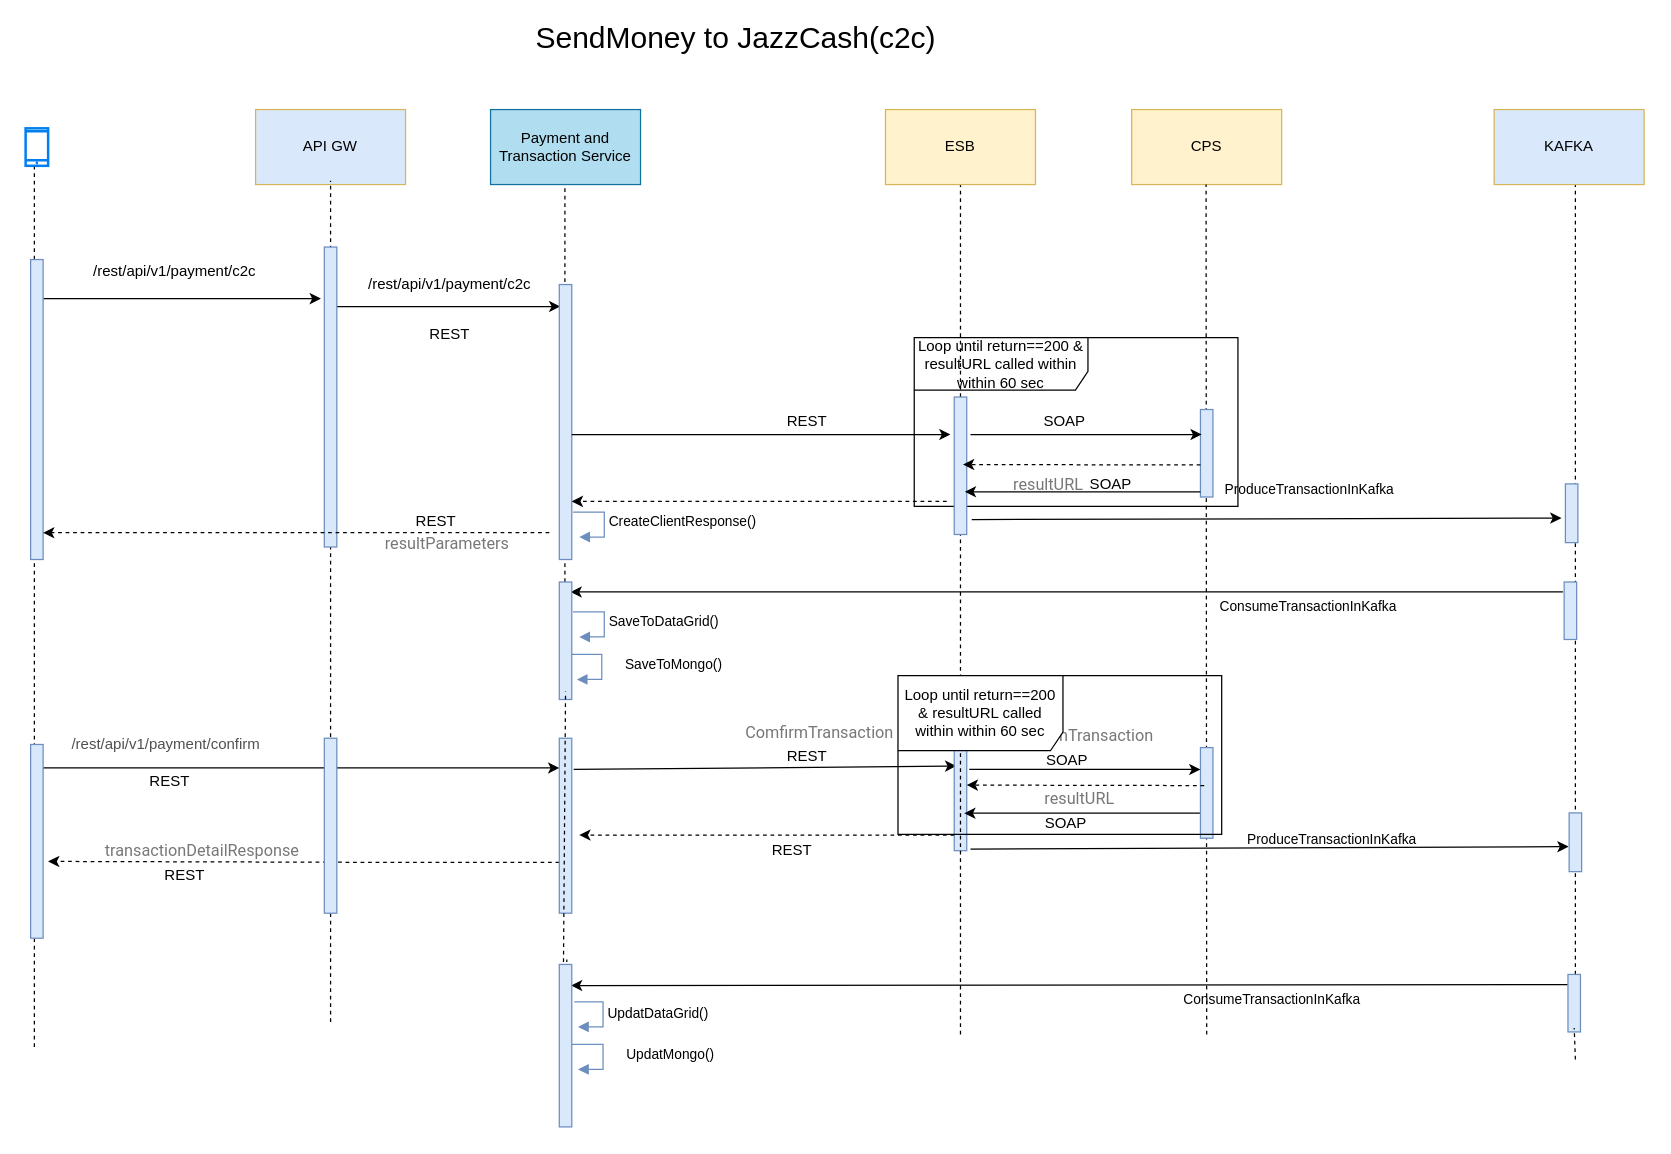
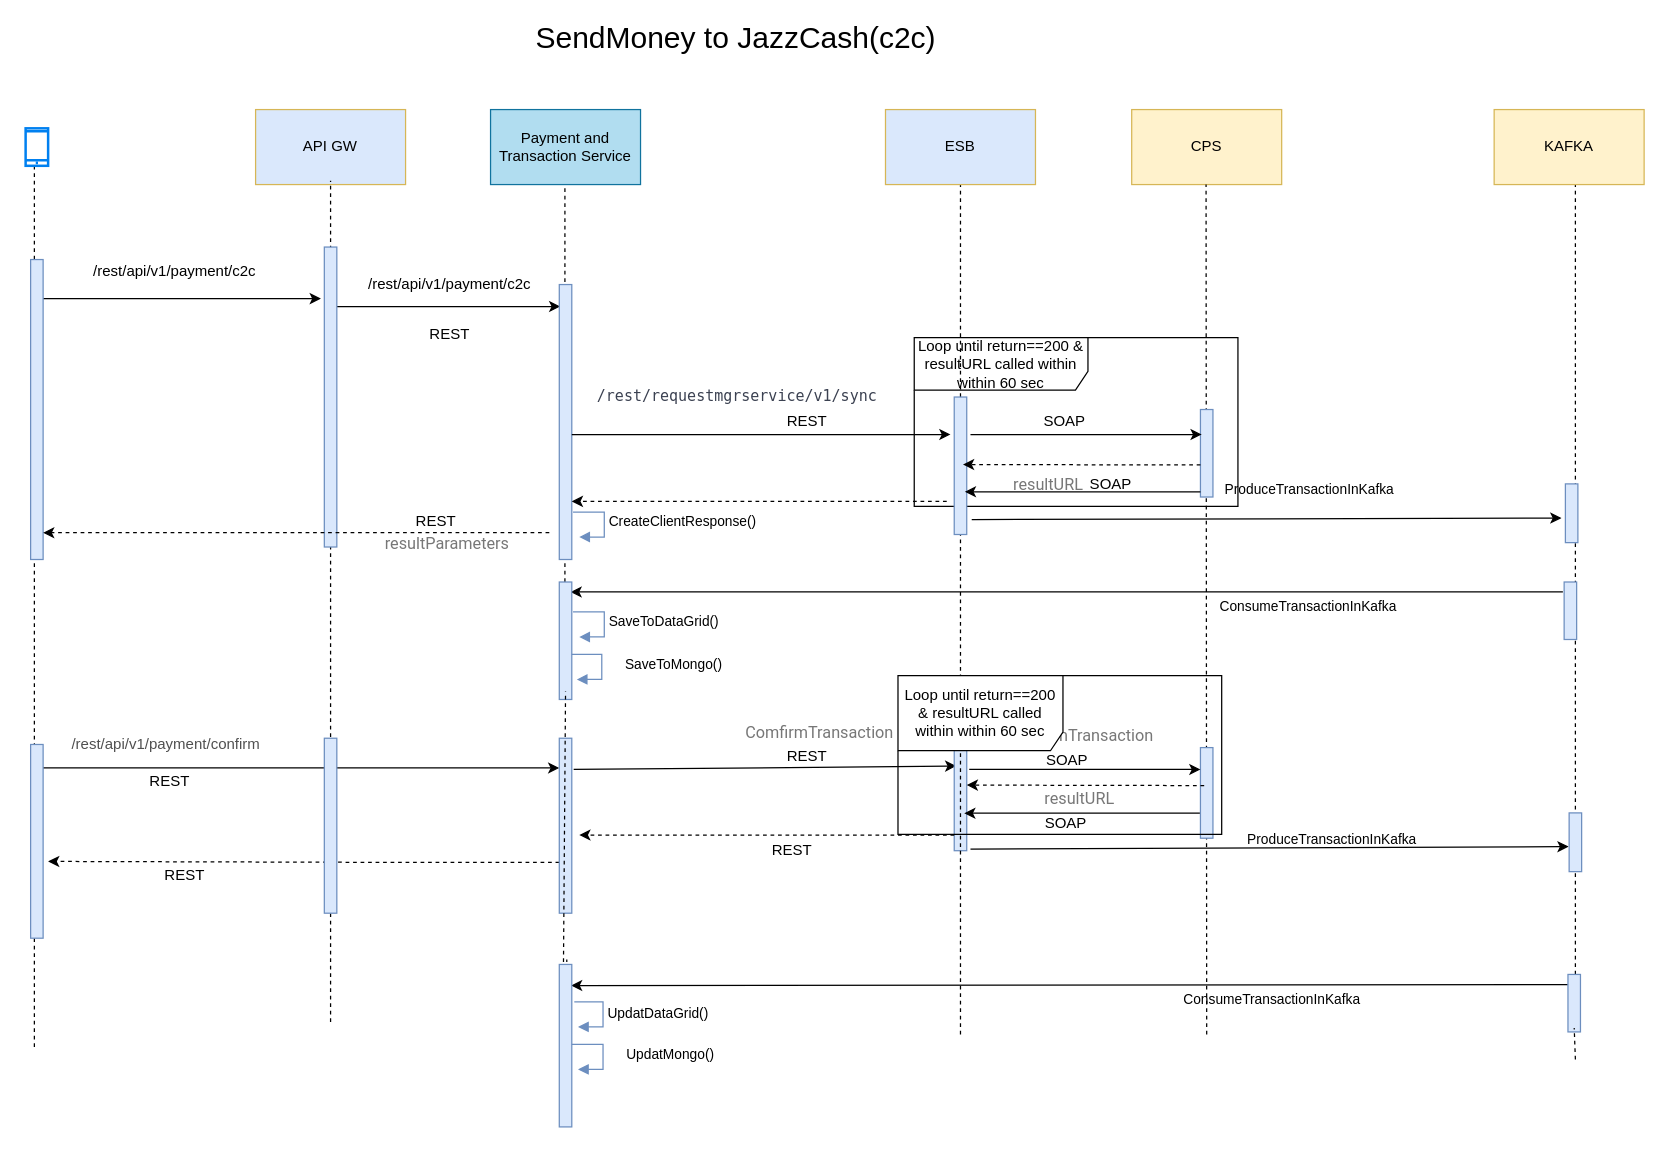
(961, 147) -> (961, 147)
(1569, 147) -> (1569, 147)
none -> (737, 397)
(202, 851) -> none
